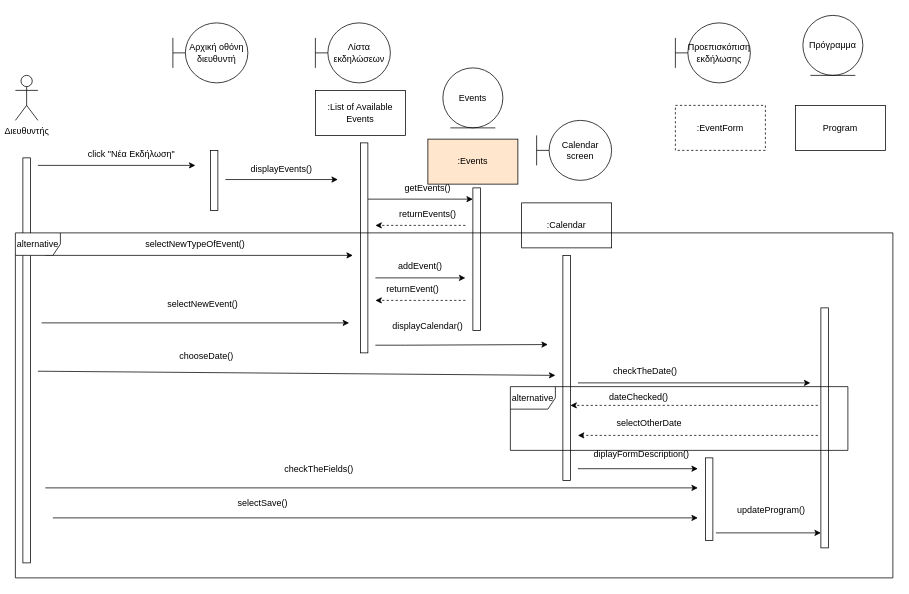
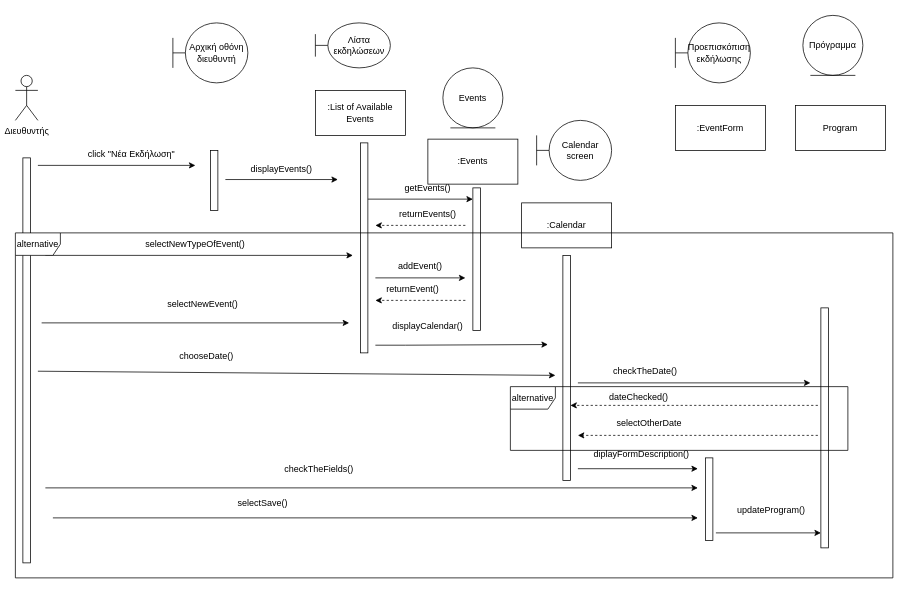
(353, 53) -> (353, 45)
(720, 128) -> (720, 128)
(473, 162) -> (473, 162)
